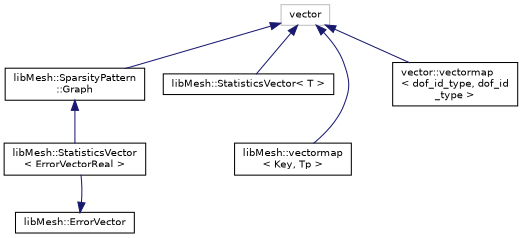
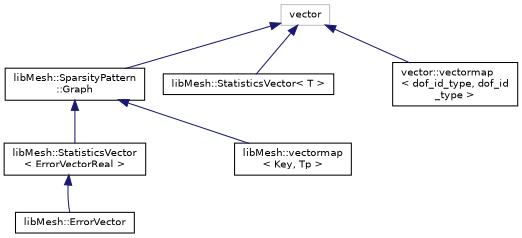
(348, 90) -> (189, 123)
(82, 189) -> (68, 199)
